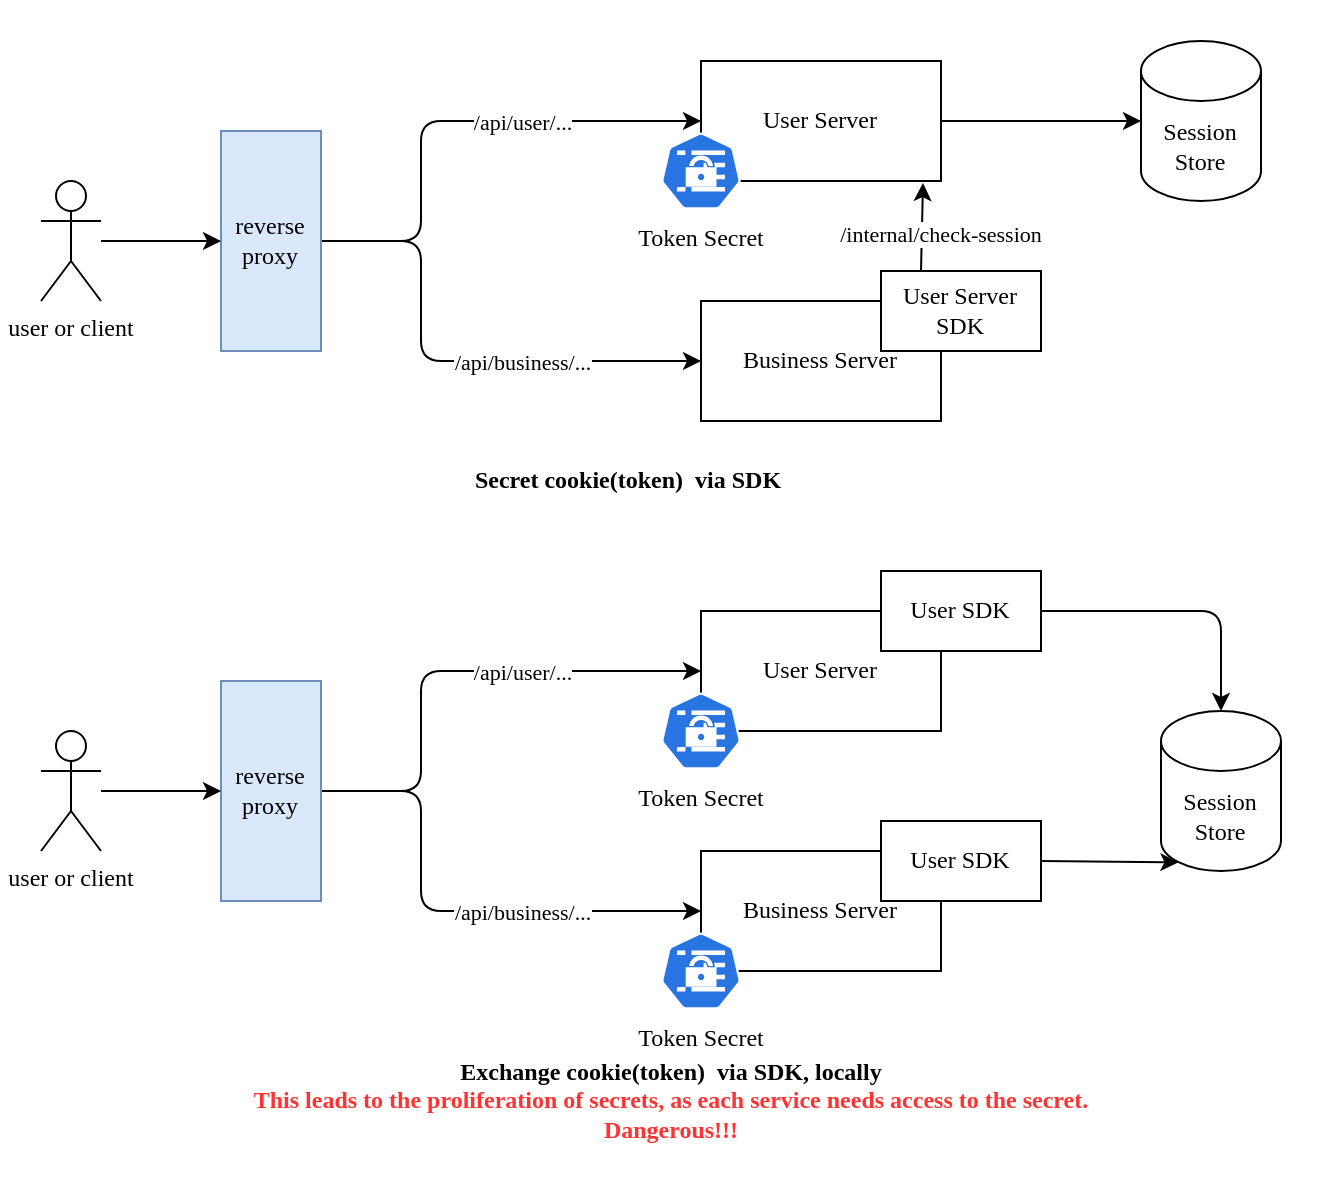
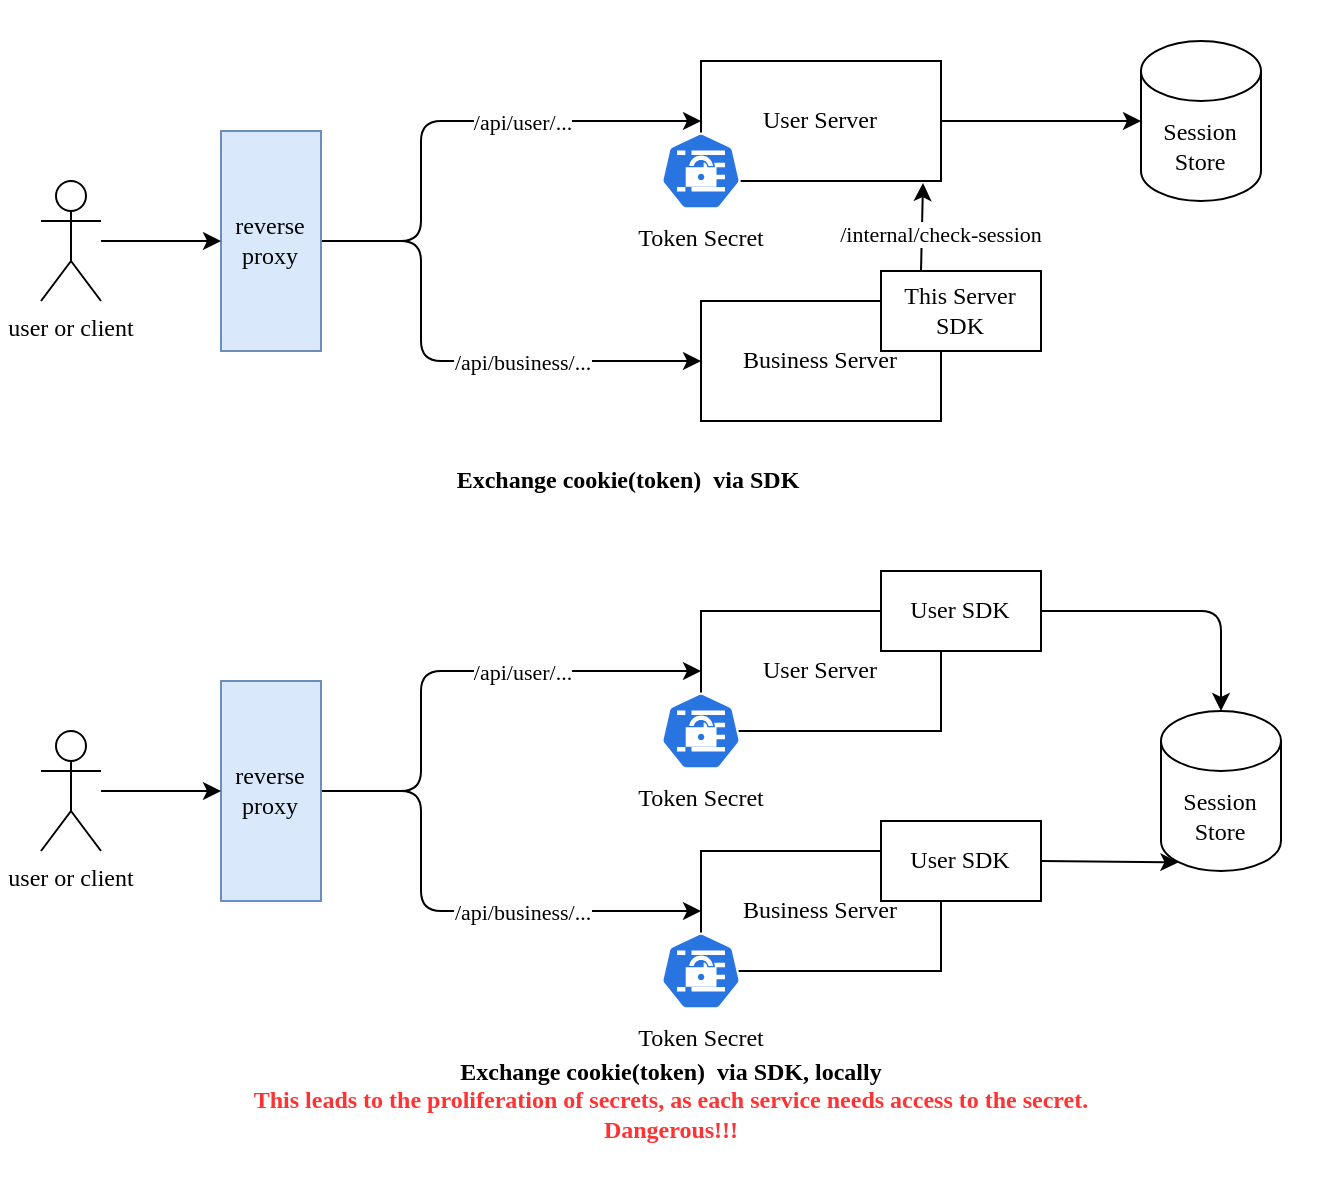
(961, 311) -> (961, 311)
(632, 481) -> (632, 481)
